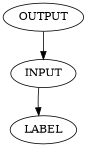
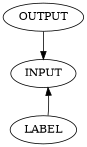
(38, 98) -> (49, 105)
